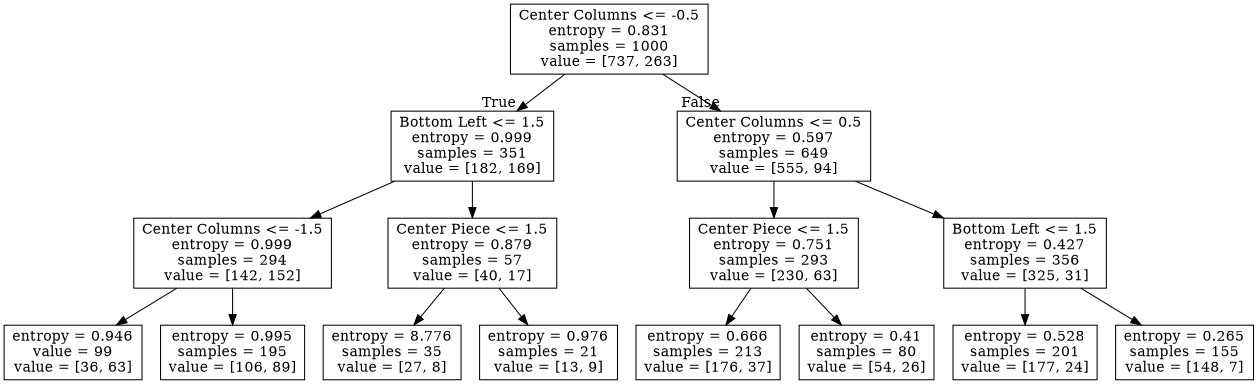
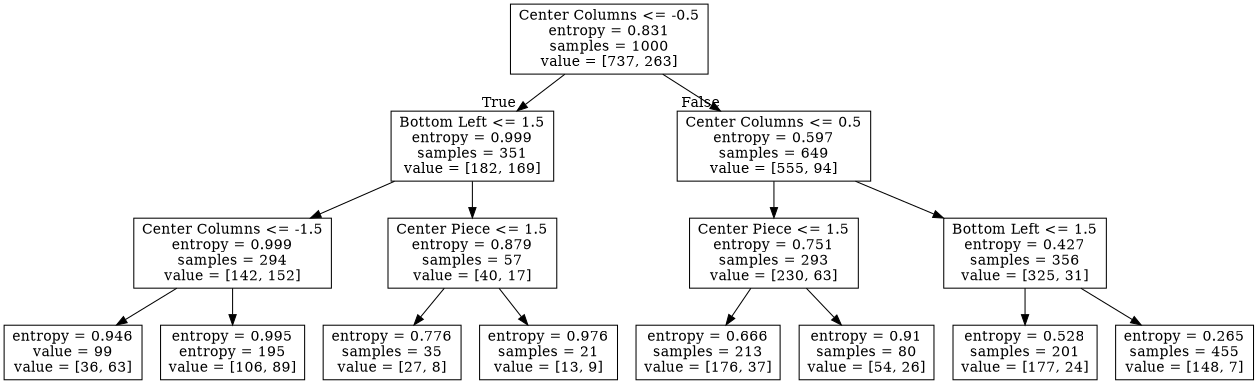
(233, 352) -> (233, 352)
(392, 352) -> (392, 352)
(867, 352) -> (867, 352)
(1185, 352) -> (1185, 352)
